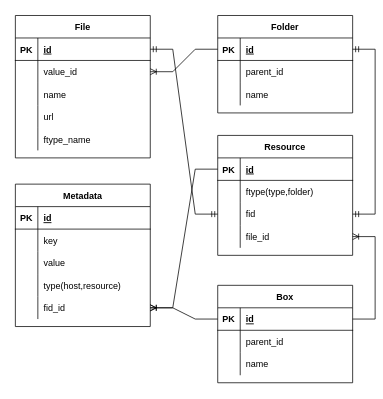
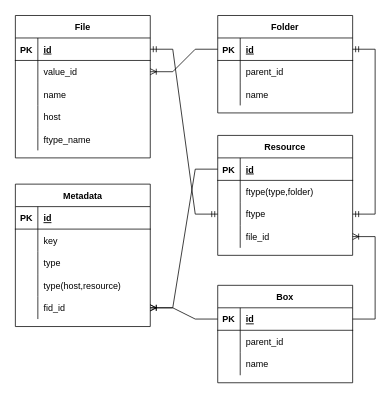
(50, 117) -> (54, 117)
(252, 215) -> (259, 215)
(55, 263) -> (54, 263)
